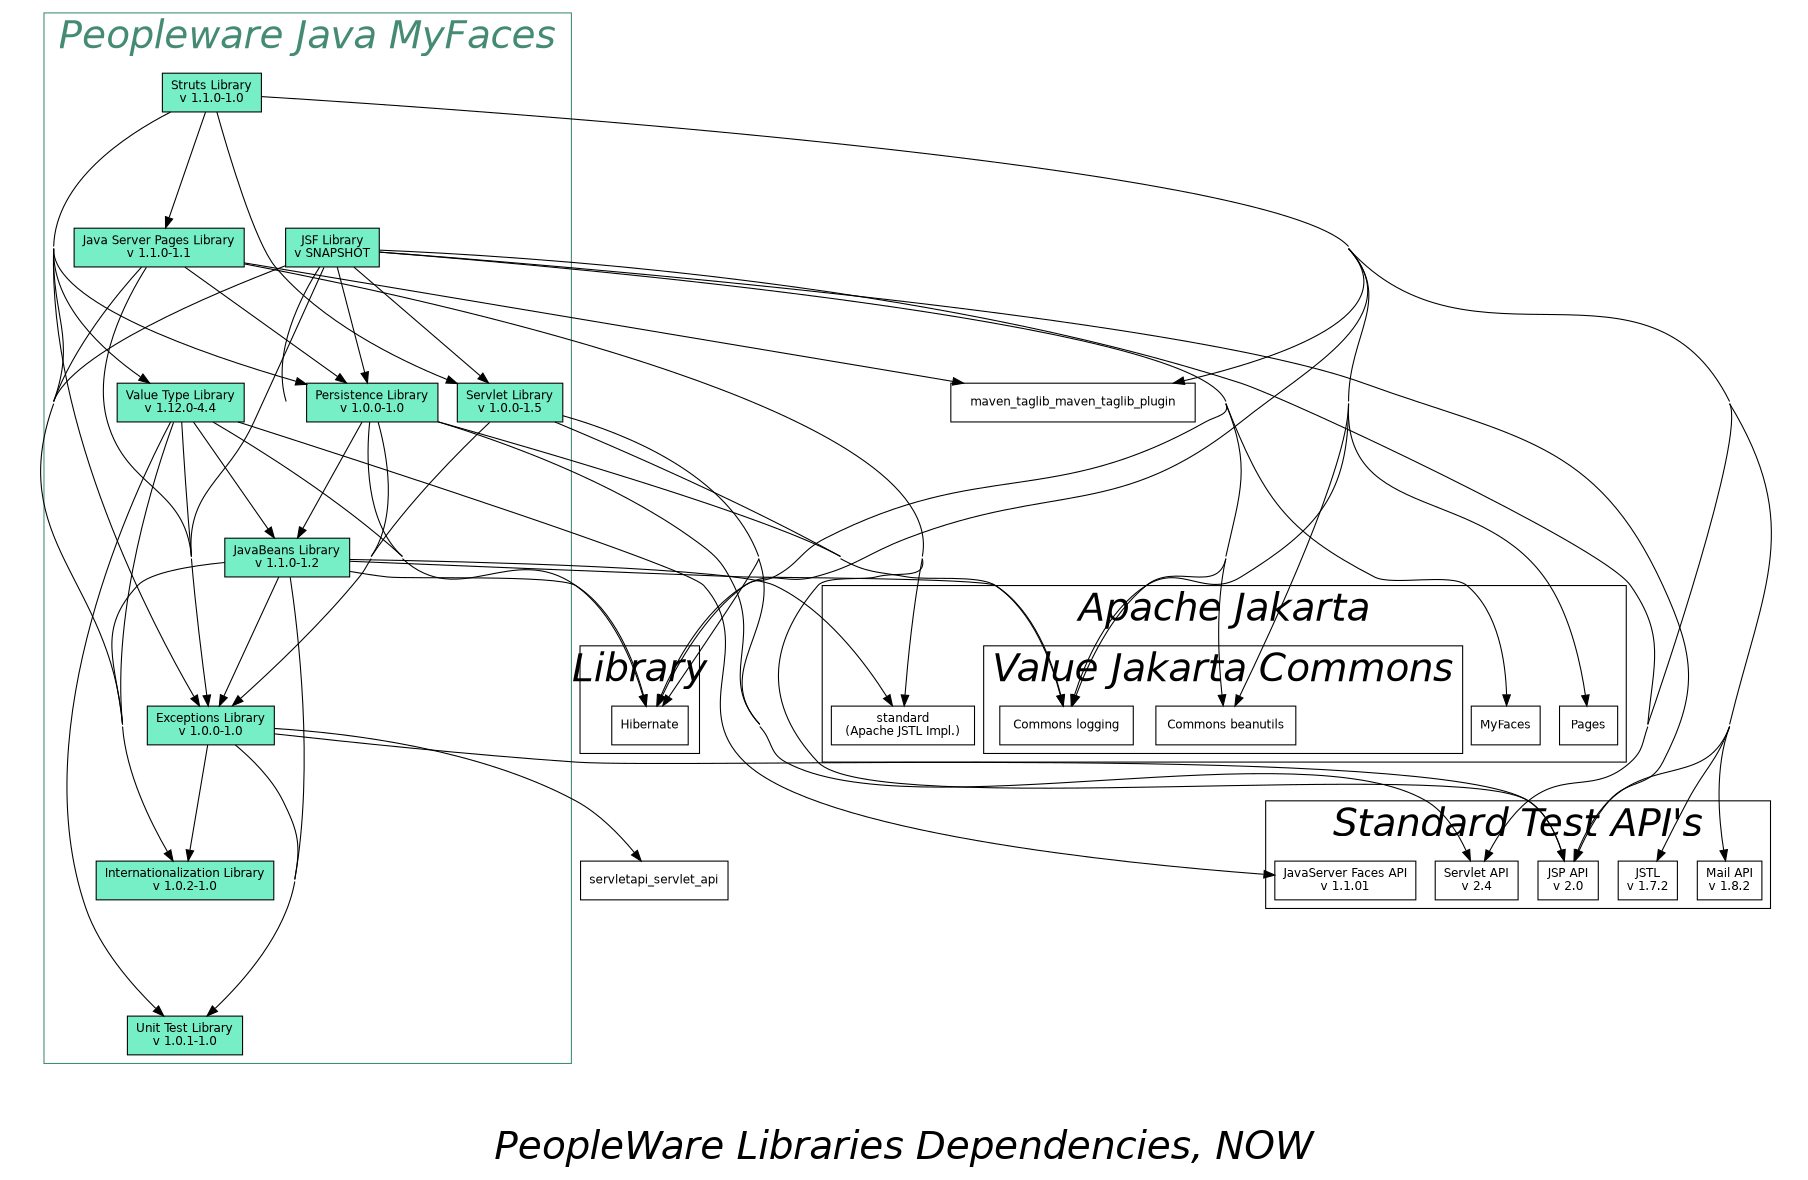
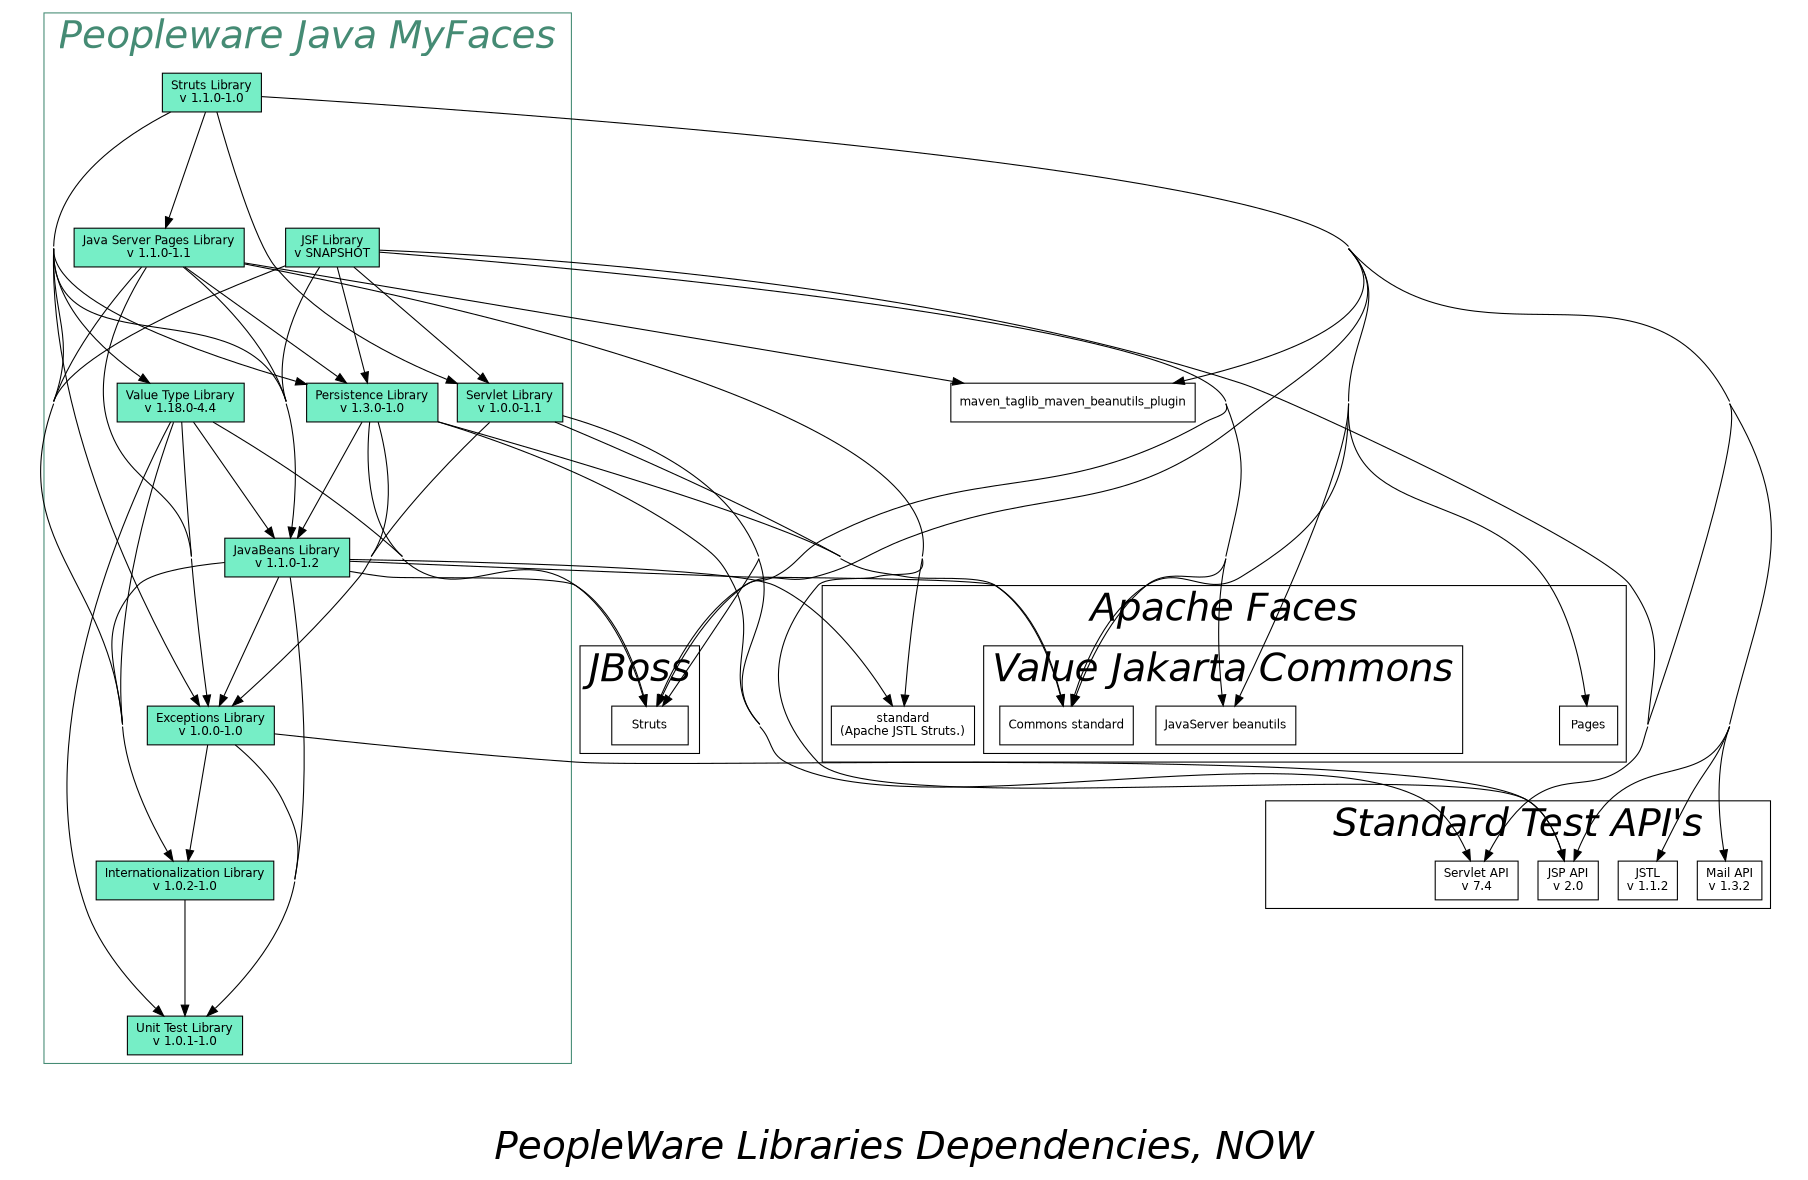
none -> (244, 327)
none -> (170, 330)
(1215, 347) -> none
(181, 403) -> (181, 403)
(372, 403) -> (372, 403)
(510, 403) -> (510, 403)
(1073, 403) -> (1073, 403)
(258, 414) -> none
(1224, 611) -> (1224, 611)
(640, 672) -> (640, 672)
(650, 725) -> (650, 725)
(903, 725) -> (903, 725)
(1067, 725) -> (1067, 725)
(1226, 725) -> (1226, 725)
(1506, 725) -> none
(654, 880) -> none
(1345, 880) -> none
(1477, 880) -> (1477, 880)
(1648, 880) -> (1648, 880)
(1730, 880) -> (1730, 880)
none -> (185, 952)
